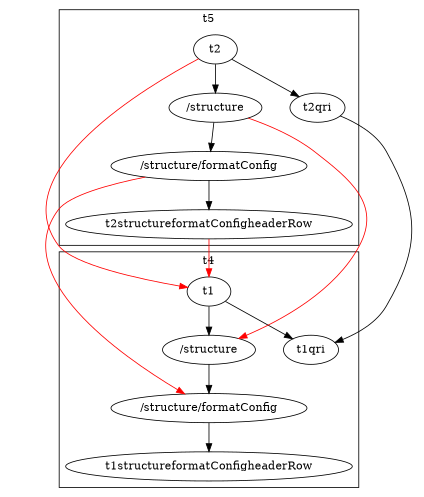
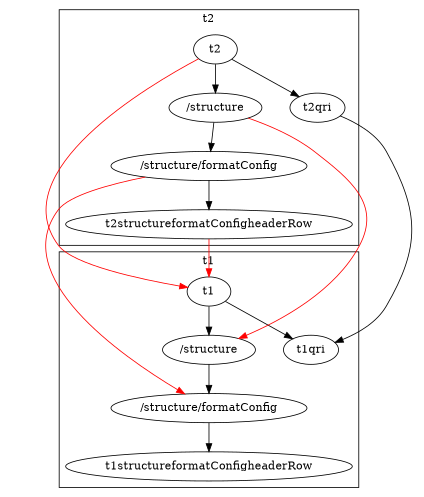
(209, 19) -> (209, 19)
(209, 261) -> (209, 261)
